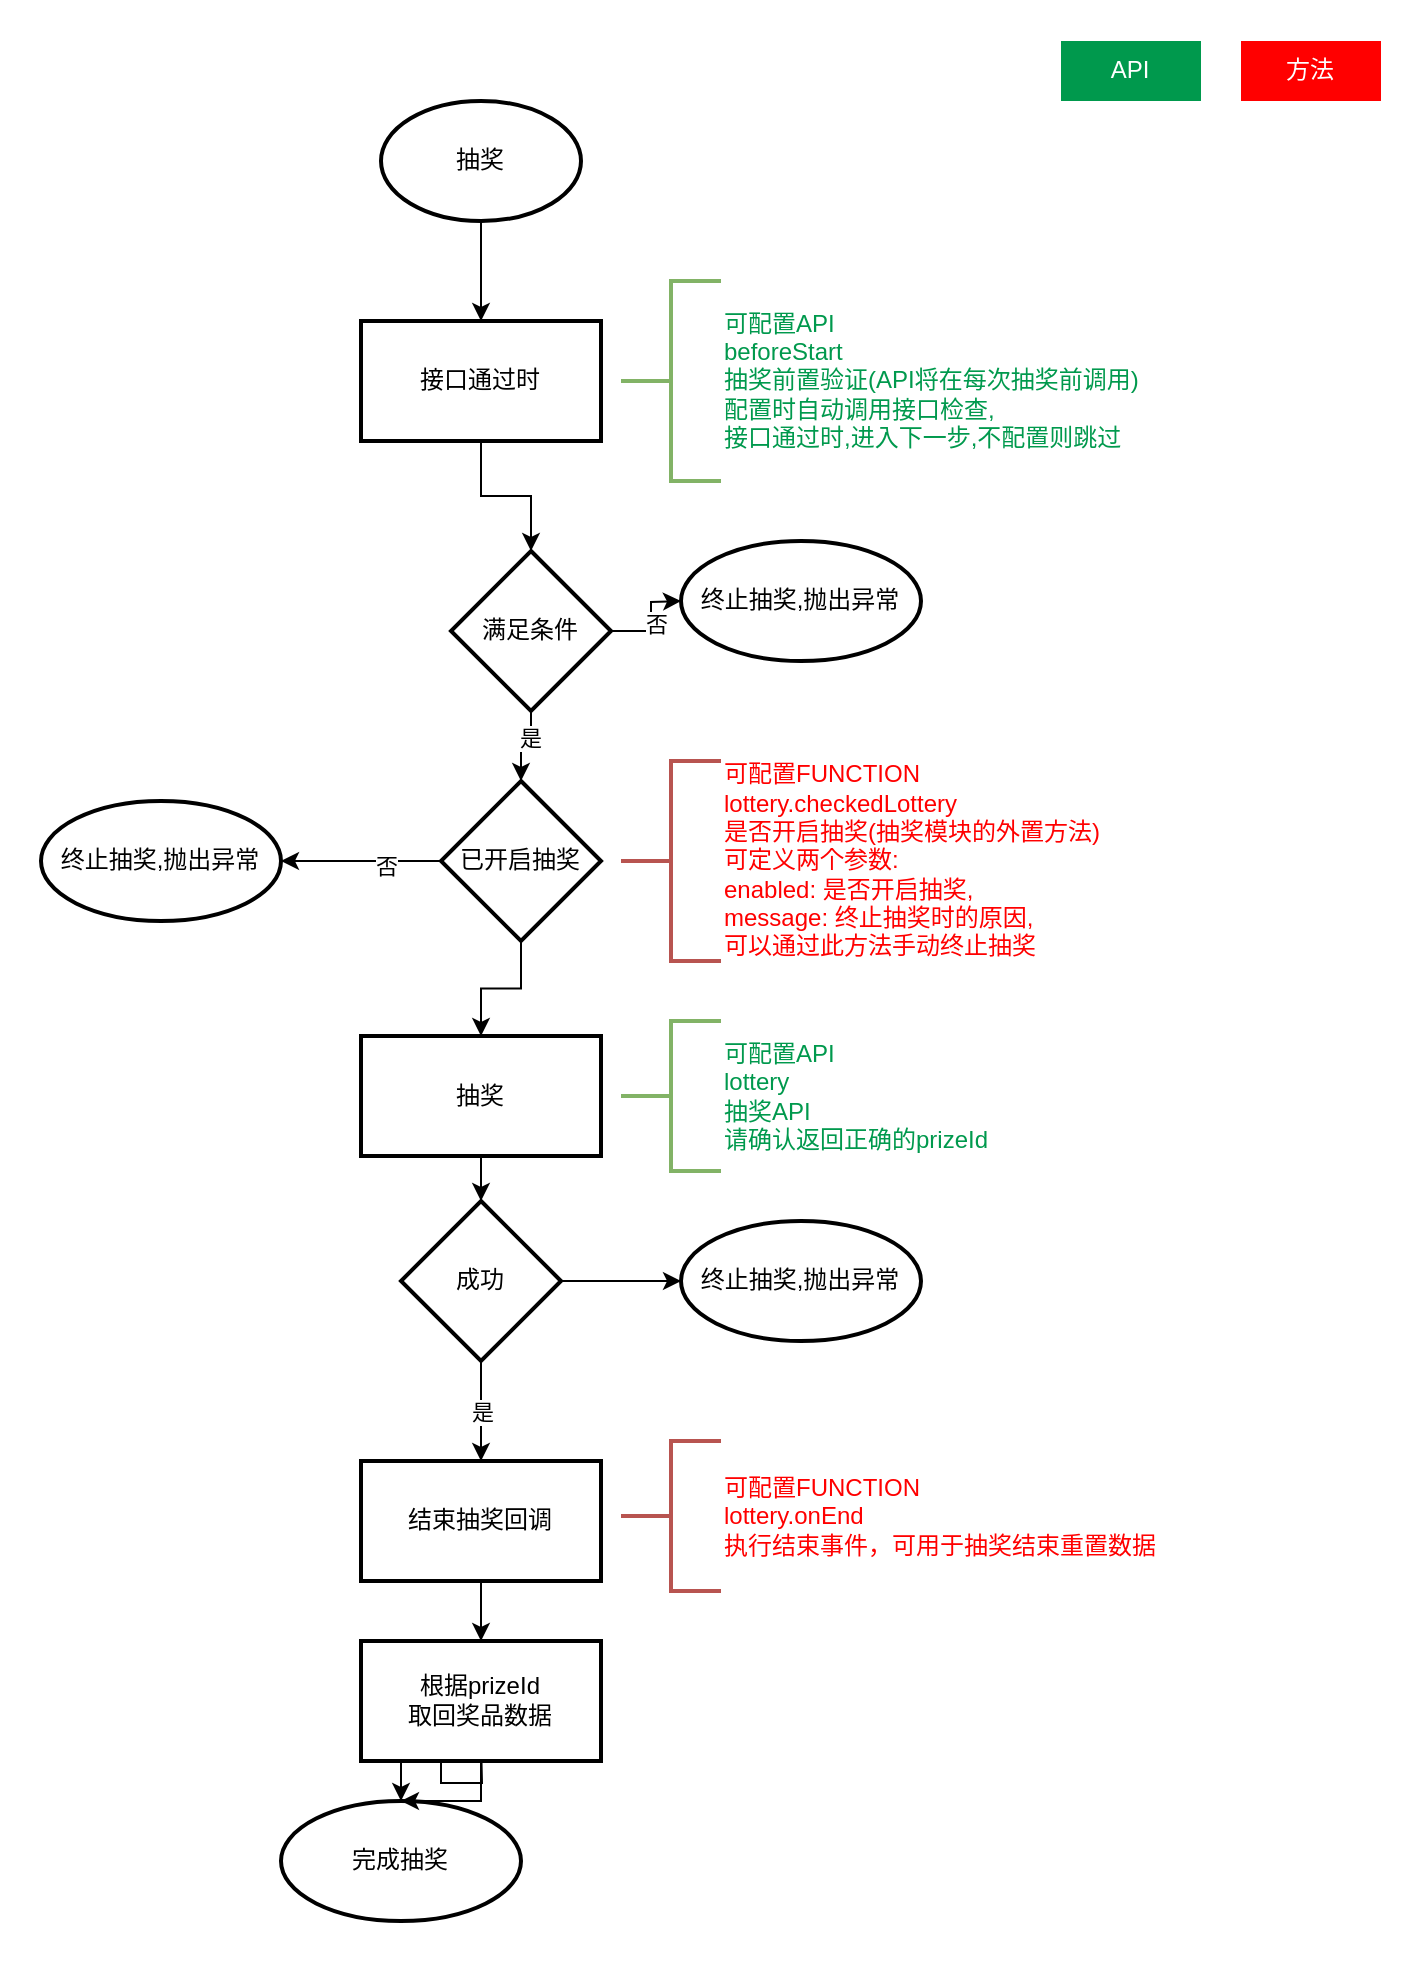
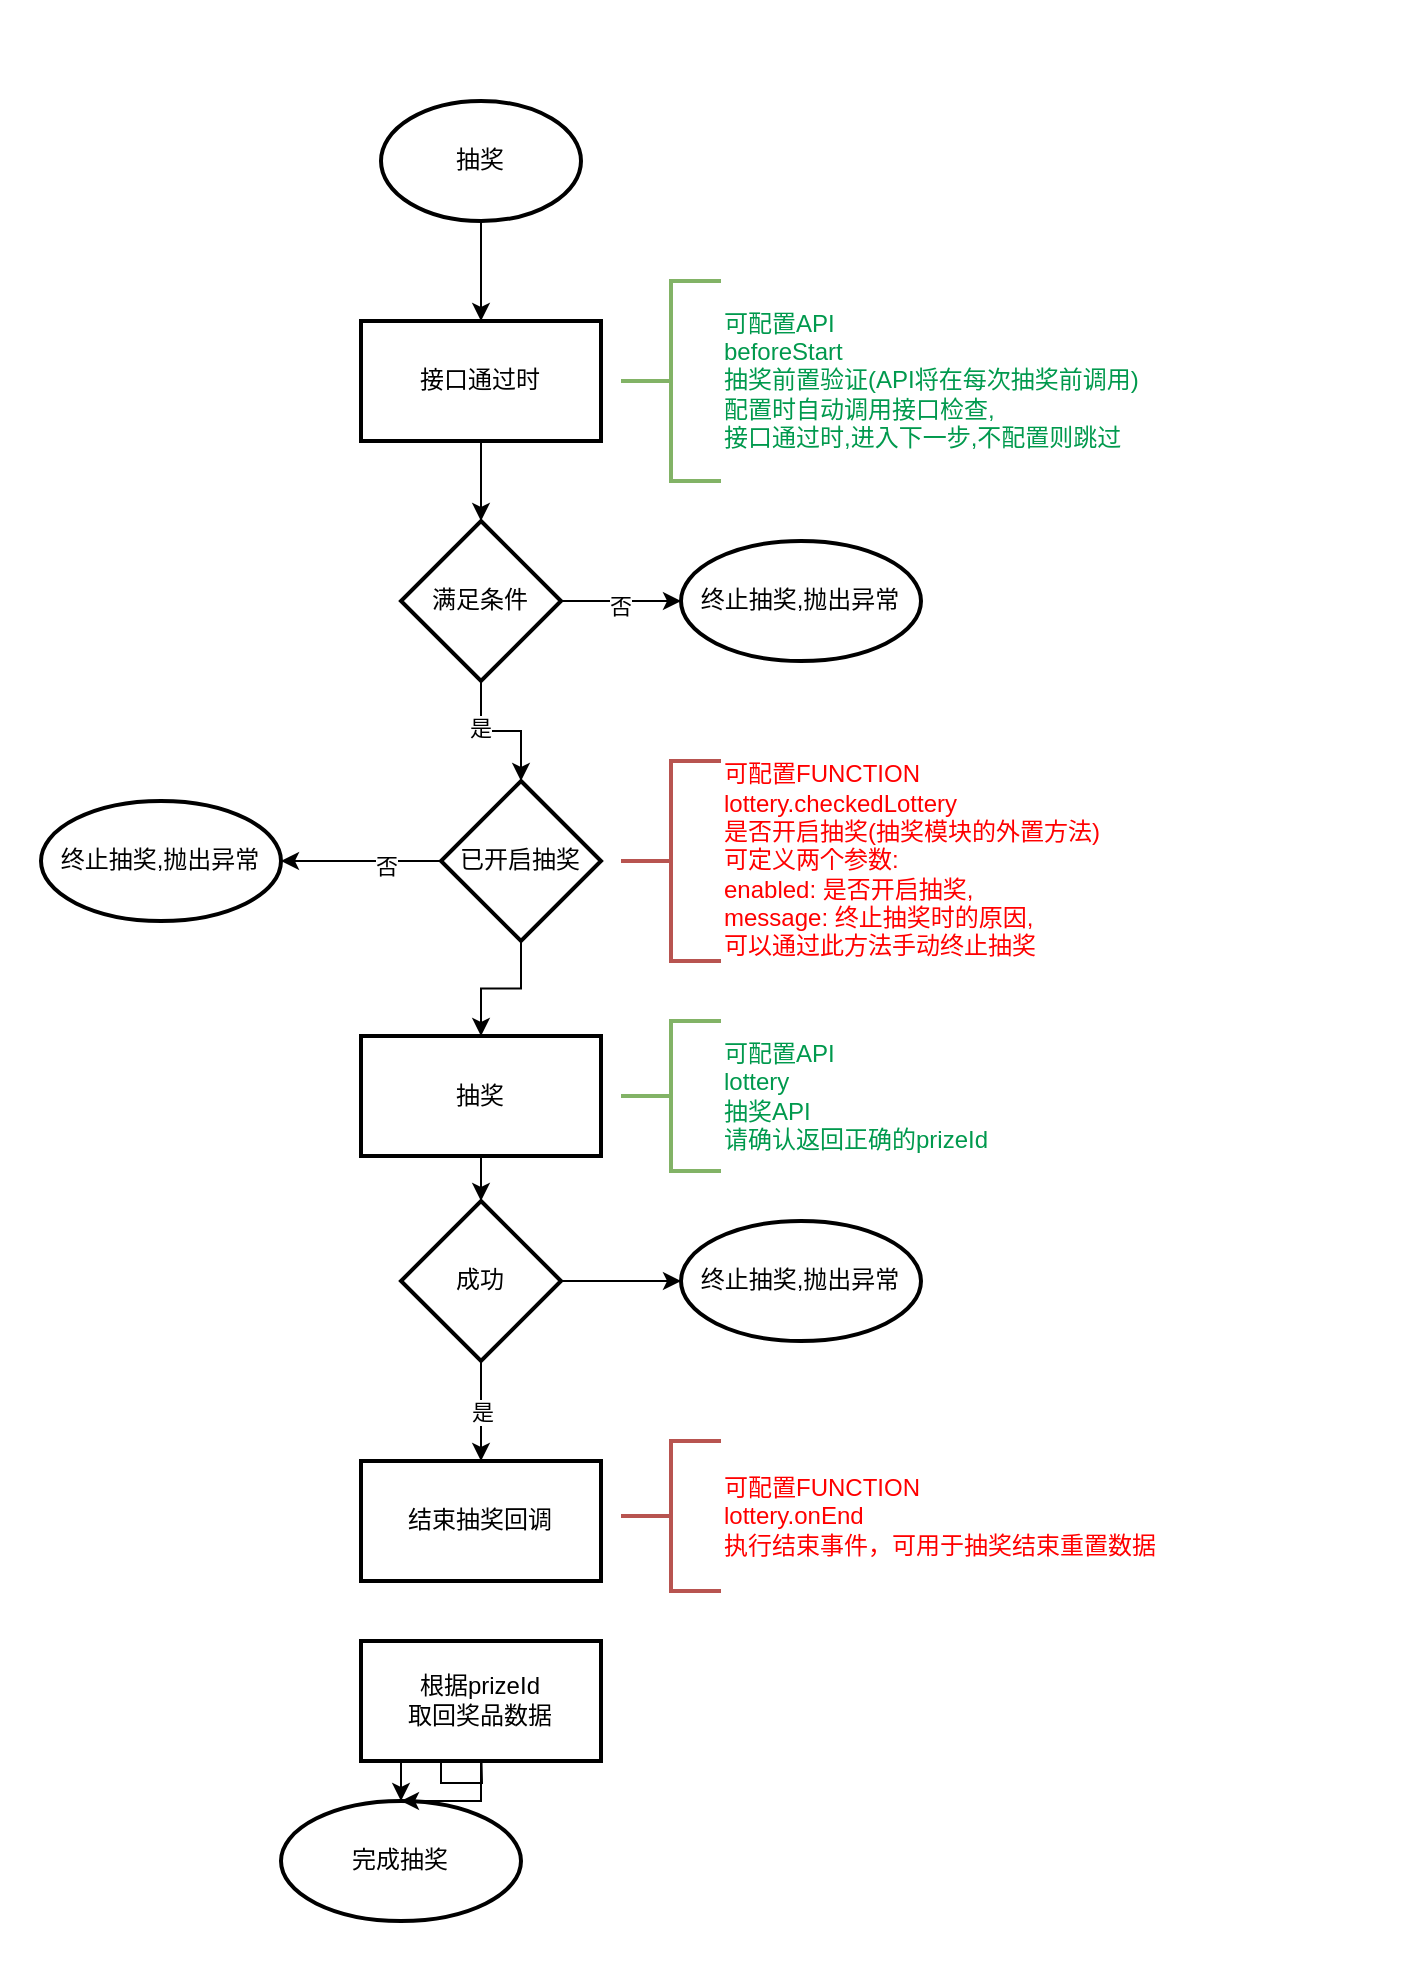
(1131, 71) -> none
(1311, 71) -> none
(531, 631) -> (481, 601)
(481, 1604) -> none
